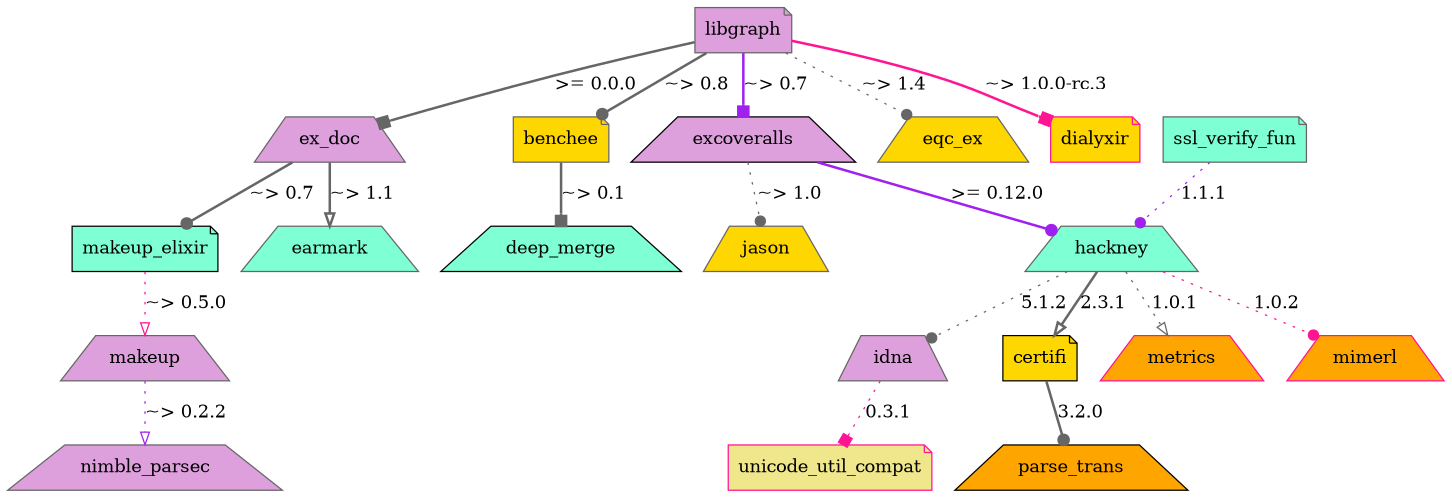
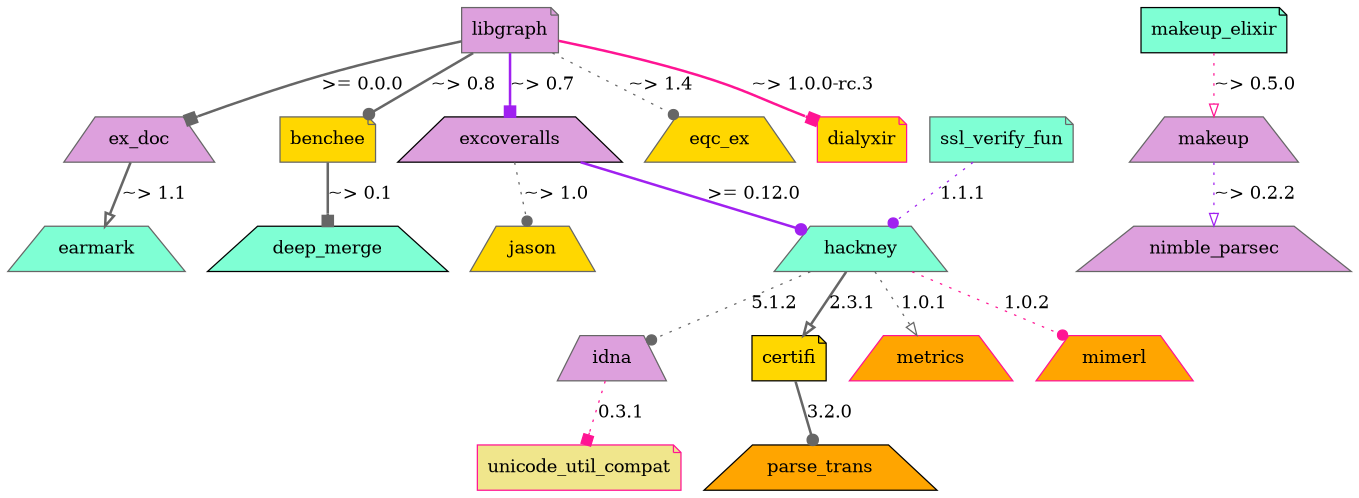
(242, 192) -> none
